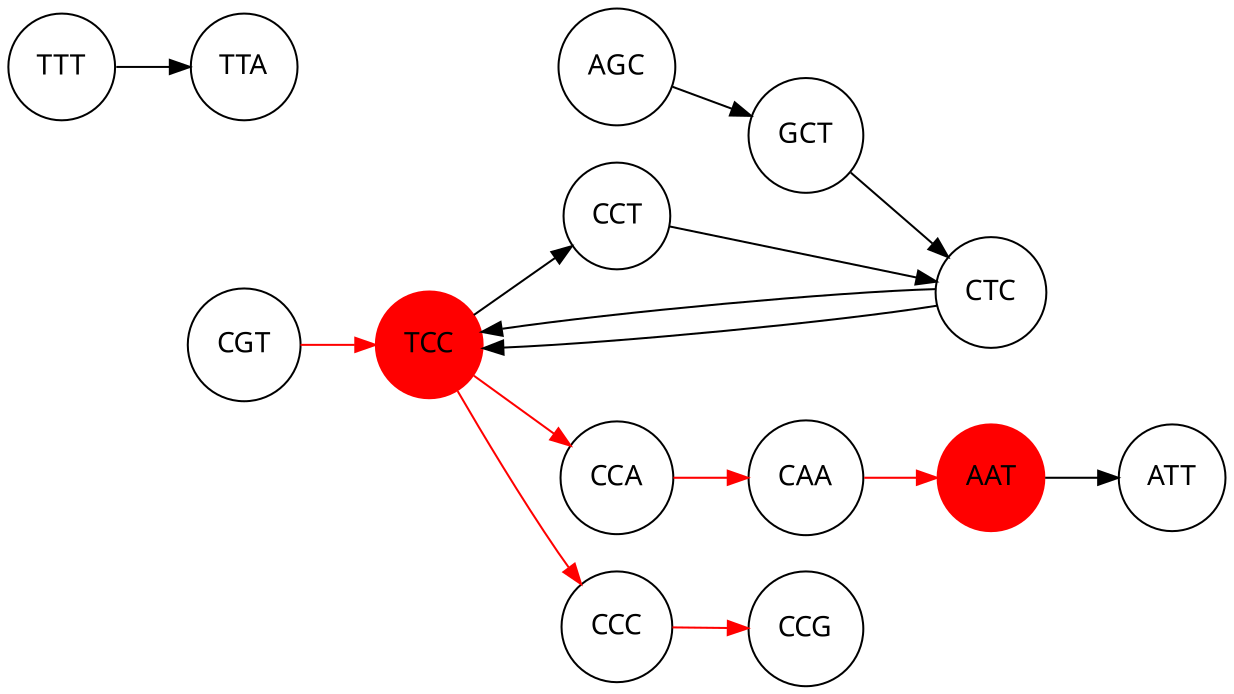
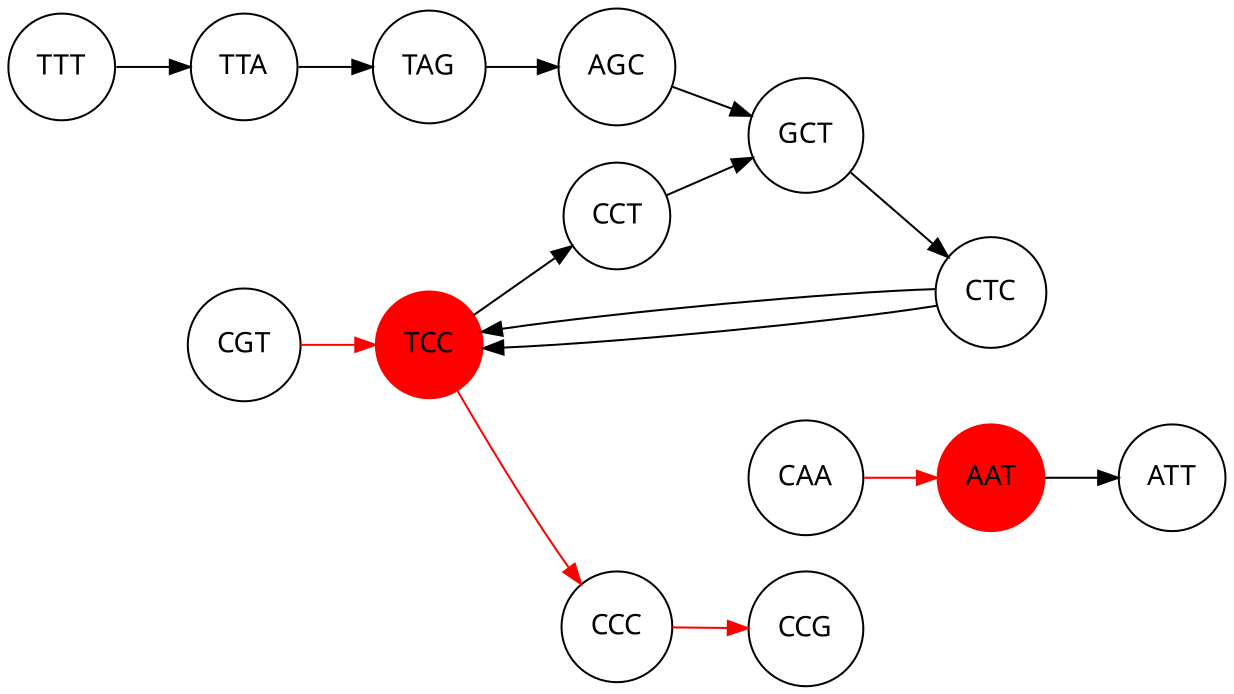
none -> (429, 67)
(793, 252) -> (700, 181)
(617, 478) -> none
